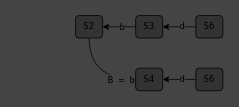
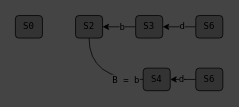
none -> (29, 27)
(149, 79) -> (156, 79)
